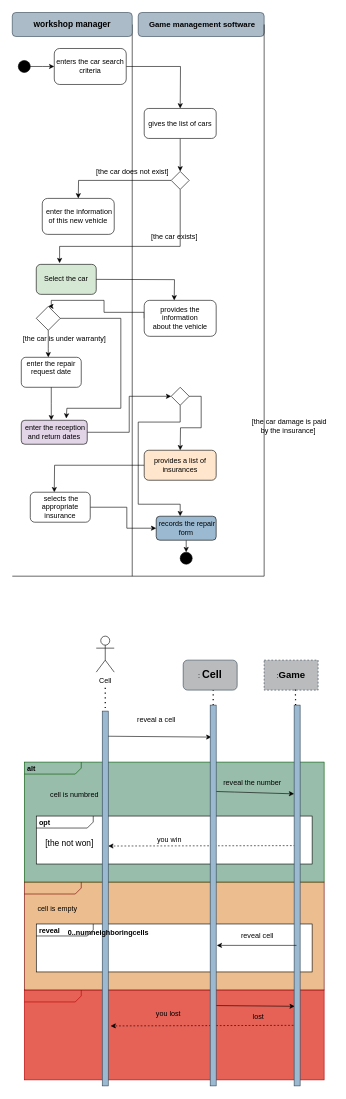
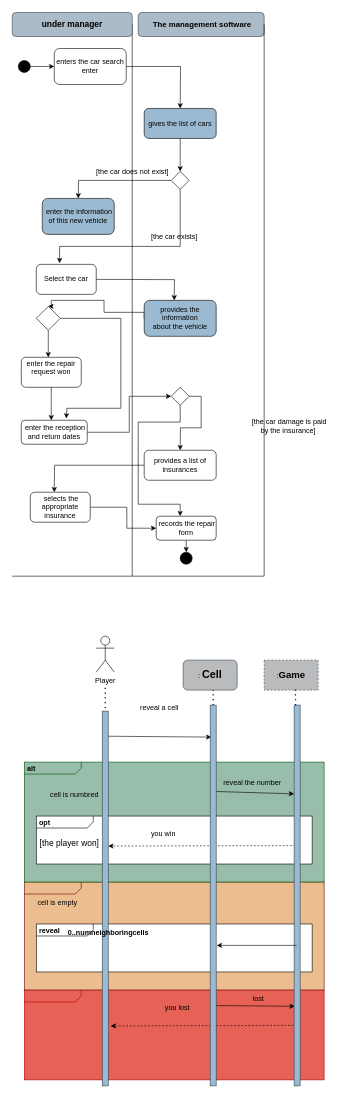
(72, 24) -> (72, 24)
(201, 24) -> (201, 24)
(90, 66) -> (90, 66)
(180, 123) -> (180, 123)
(78, 216) -> (78, 216)
(66, 279) -> (66, 279)
(180, 318) -> (180, 318)
(63, 339) -> none
(51, 372) -> (51, 372)
(54, 432) -> (54, 432)
(180, 465) -> (180, 465)
(186, 528) -> (186, 528)
(106, 681) -> (106, 681)
(156, 720) -> (159, 708)
(168, 840) -> (162, 834)
(70, 843) -> (70, 843)
(57, 909) -> (57, 903)
(258, 936) -> none
(168, 1014) -> (177, 1008)
(258, 1017) -> (258, 999)
